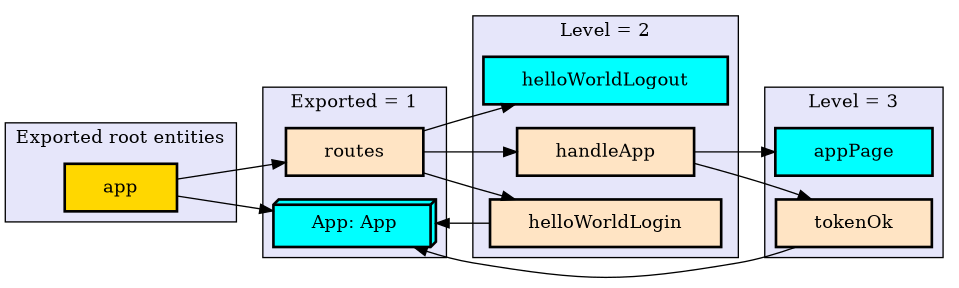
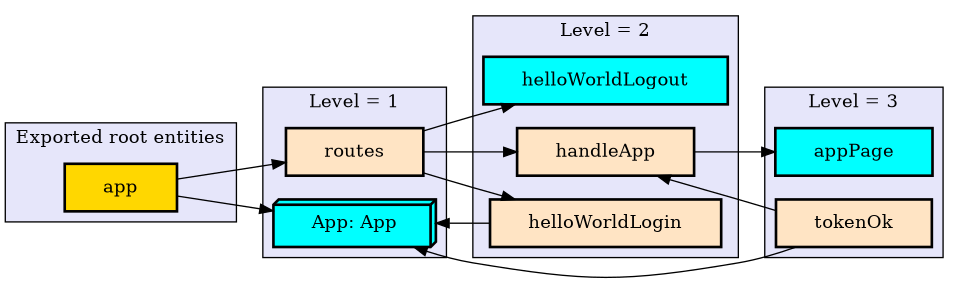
(355, 102) -> (355, 102)
(747, 178) -> (723, 195)
